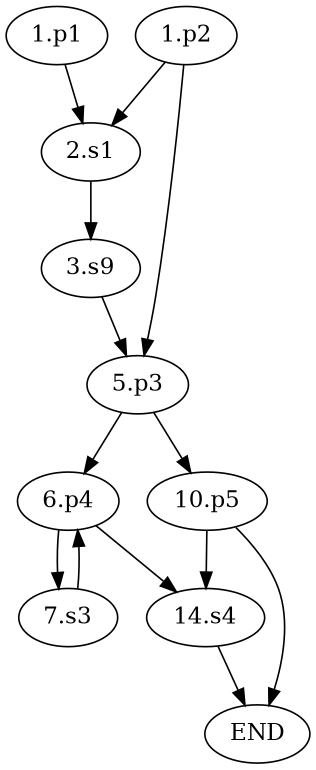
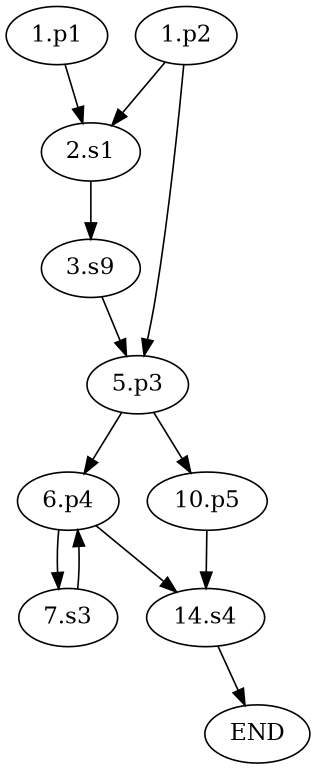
(282, 602) -> none
